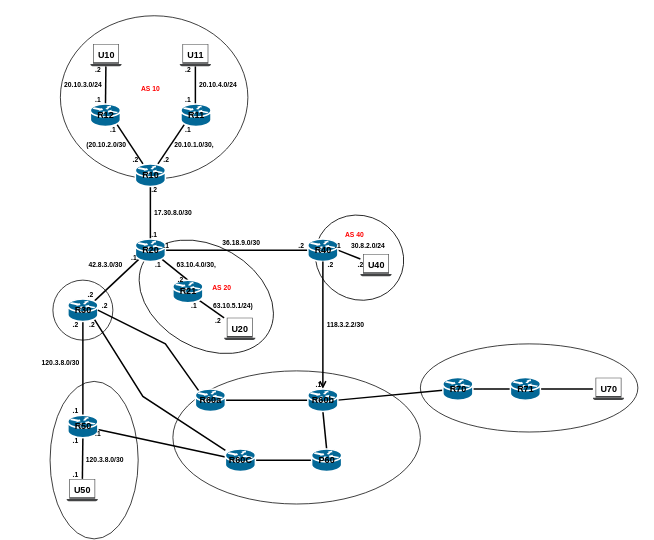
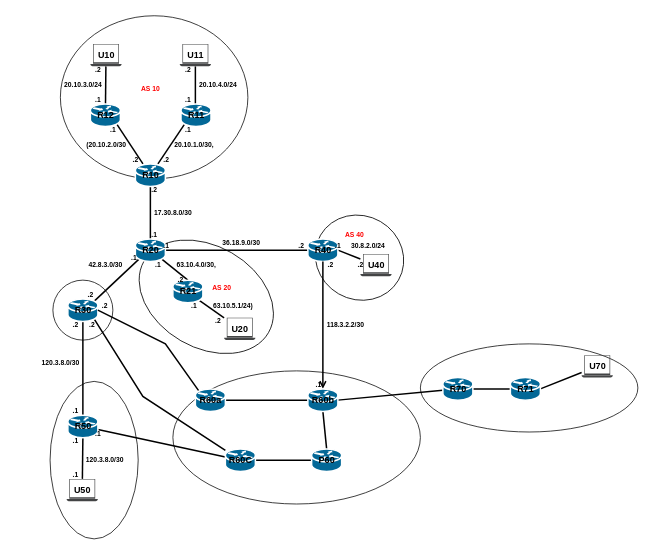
(609, 389) -> (597, 366)
